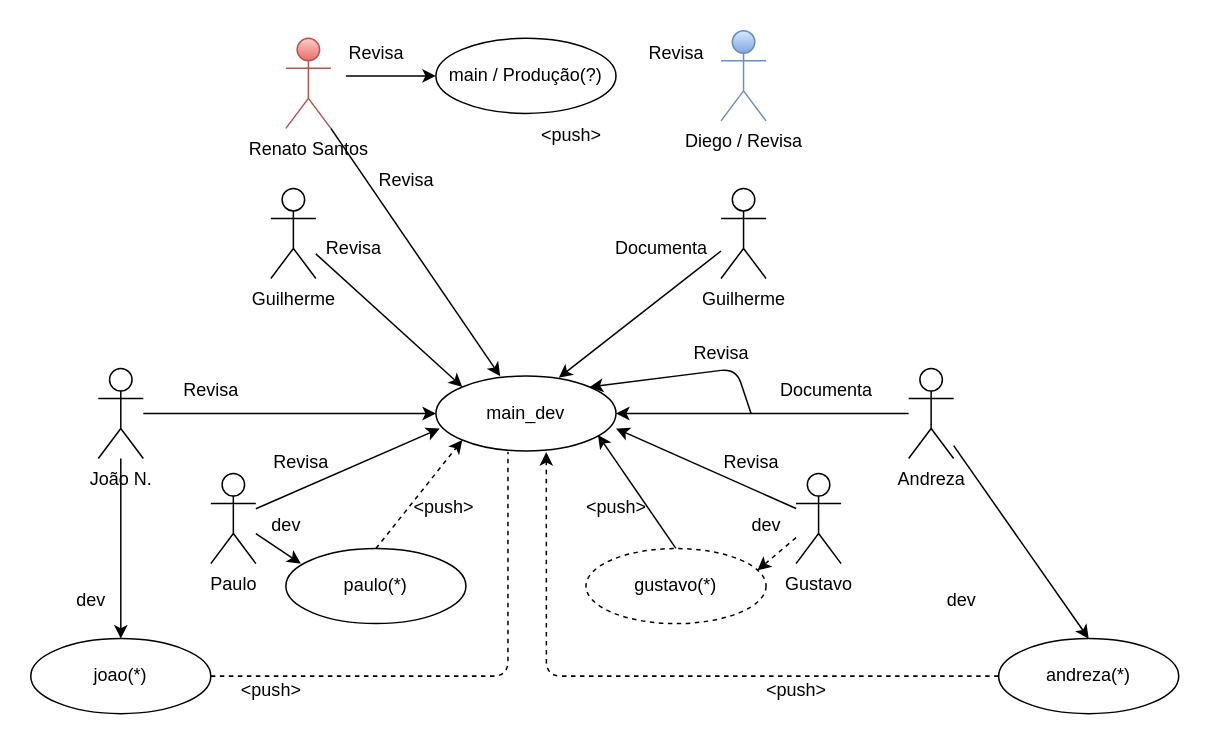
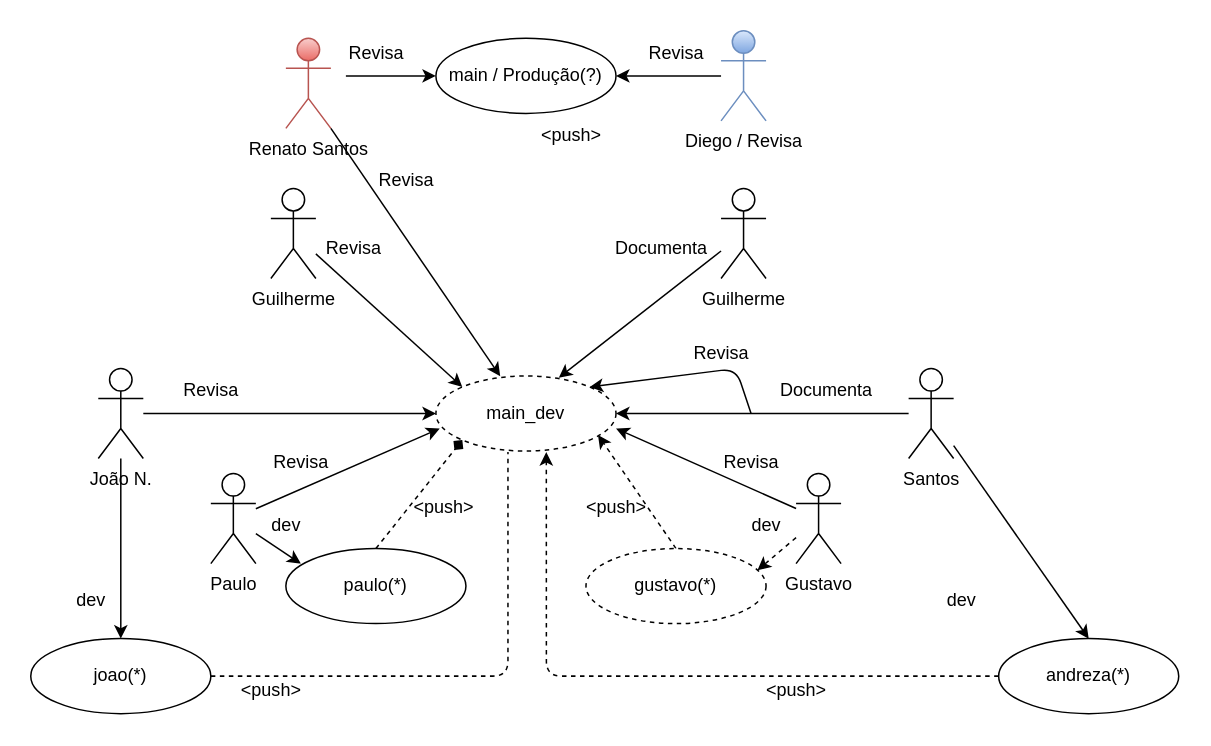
none -> (674, 76)
(526, 413) -> (526, 413)
(455, 449) -> (455, 449)
(932, 480) -> (932, 480)
(639, 495) -> (639, 495)
